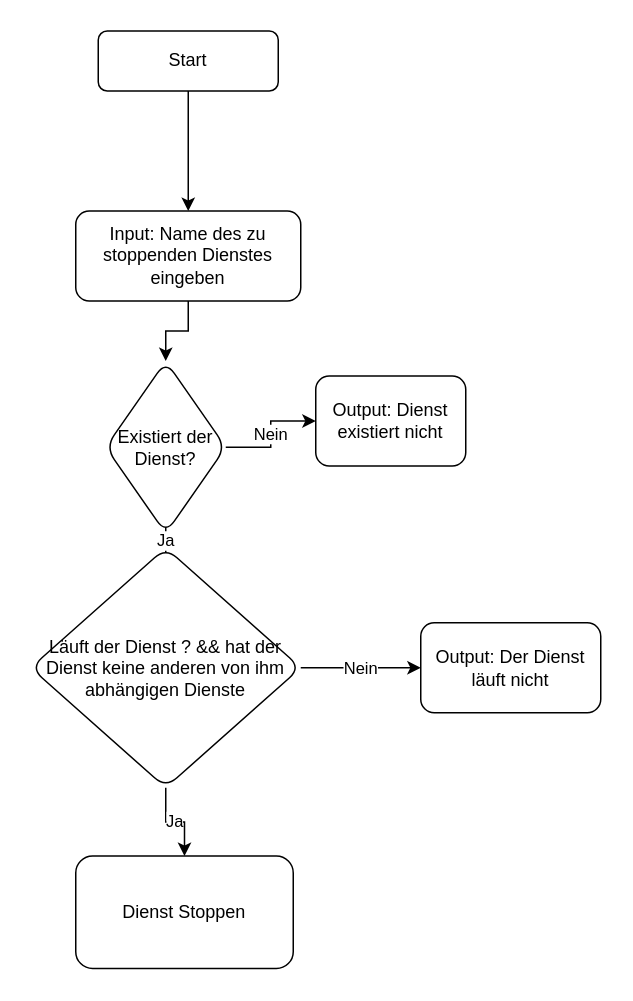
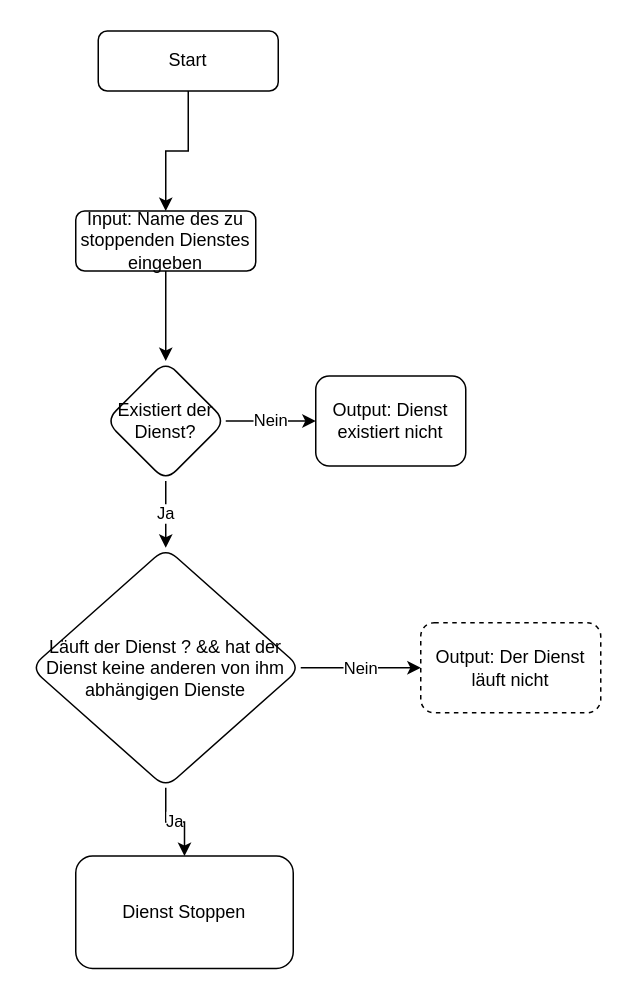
(188, 256) -> (166, 241)
(166, 447) -> (166, 421)
(511, 668) -> (511, 668)
